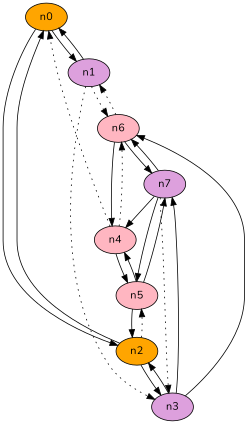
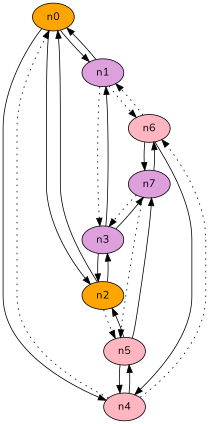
(143, 209) -> (3, 231)
(147, 235) -> (131, 263)
(244, 252) -> (108, 160)
